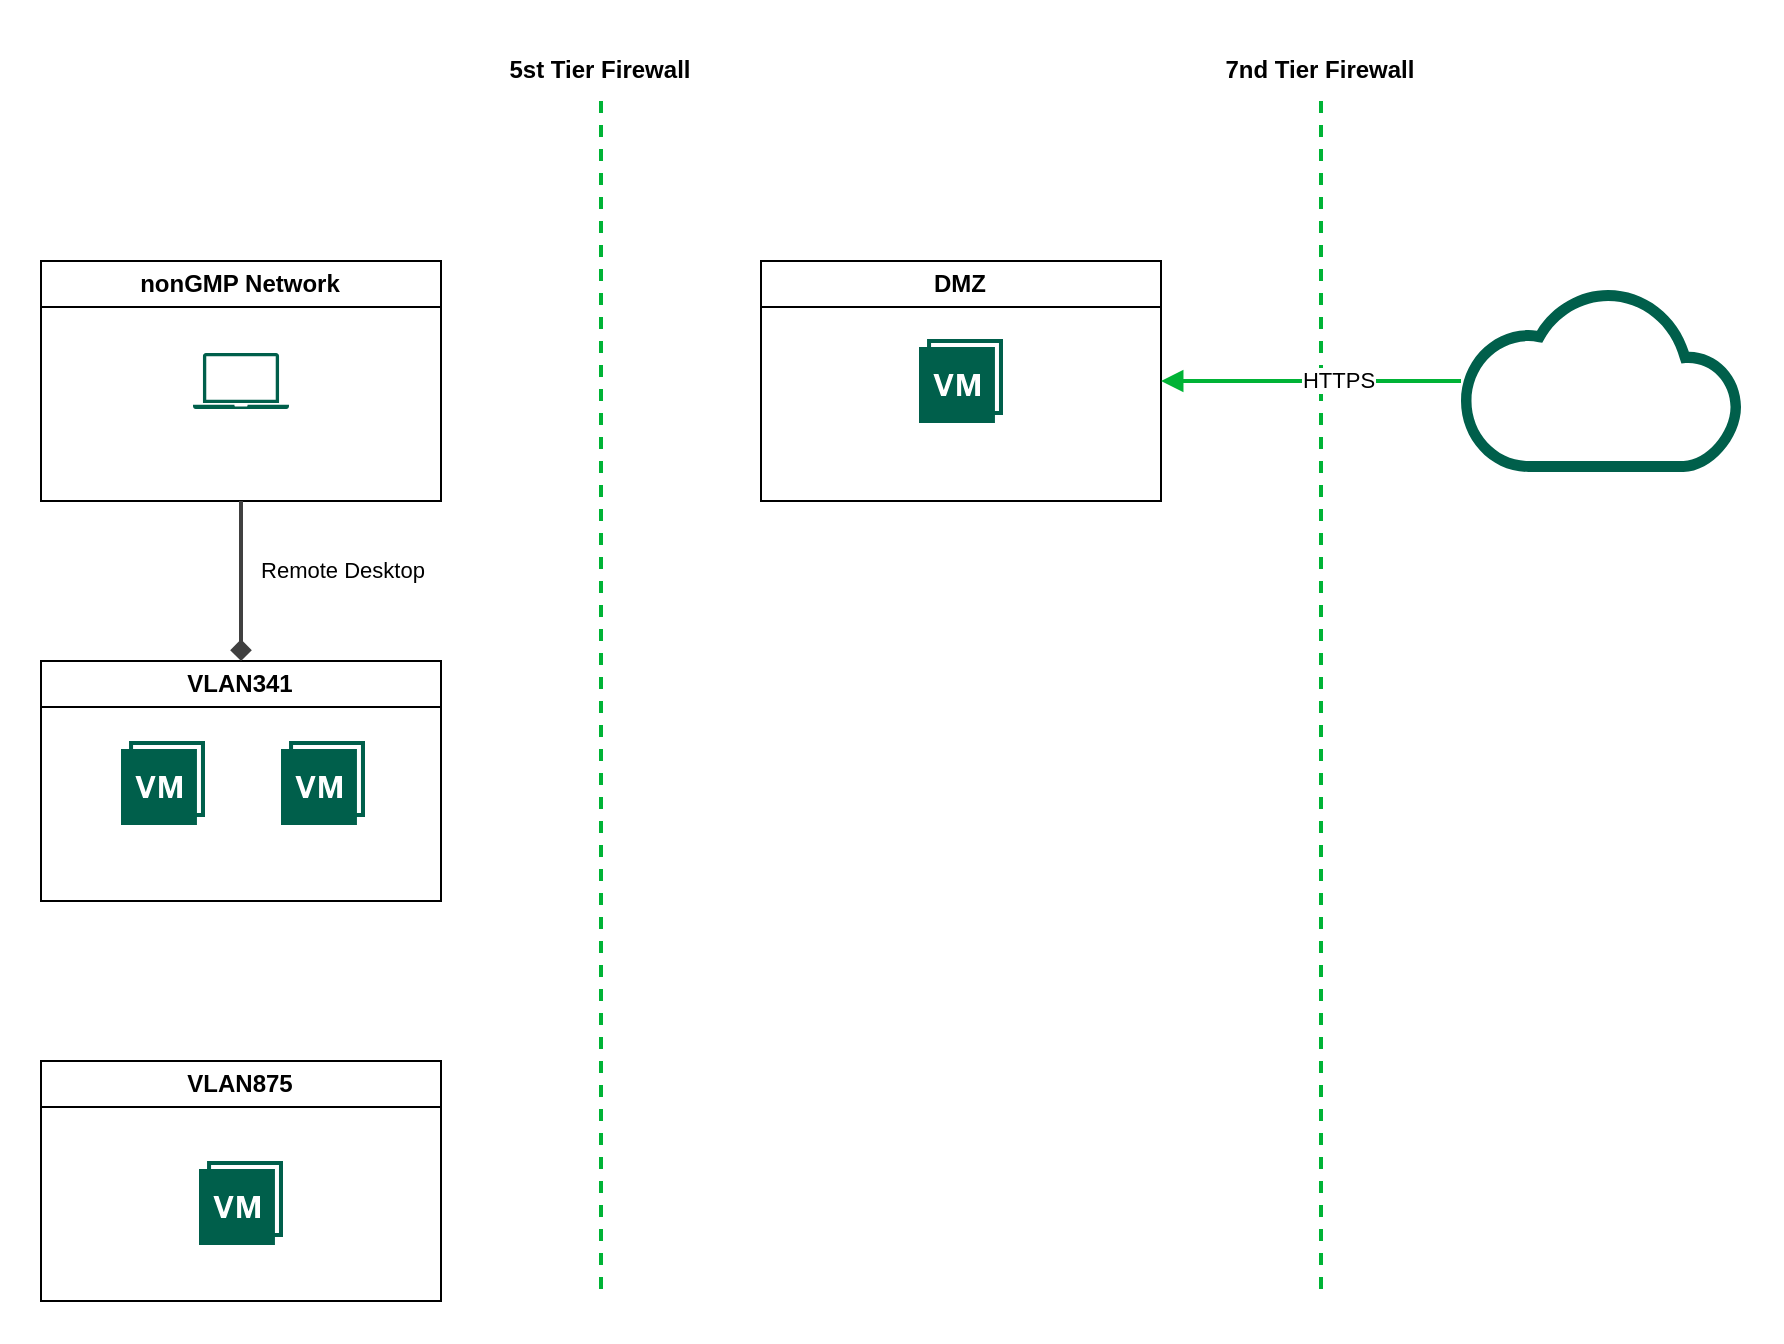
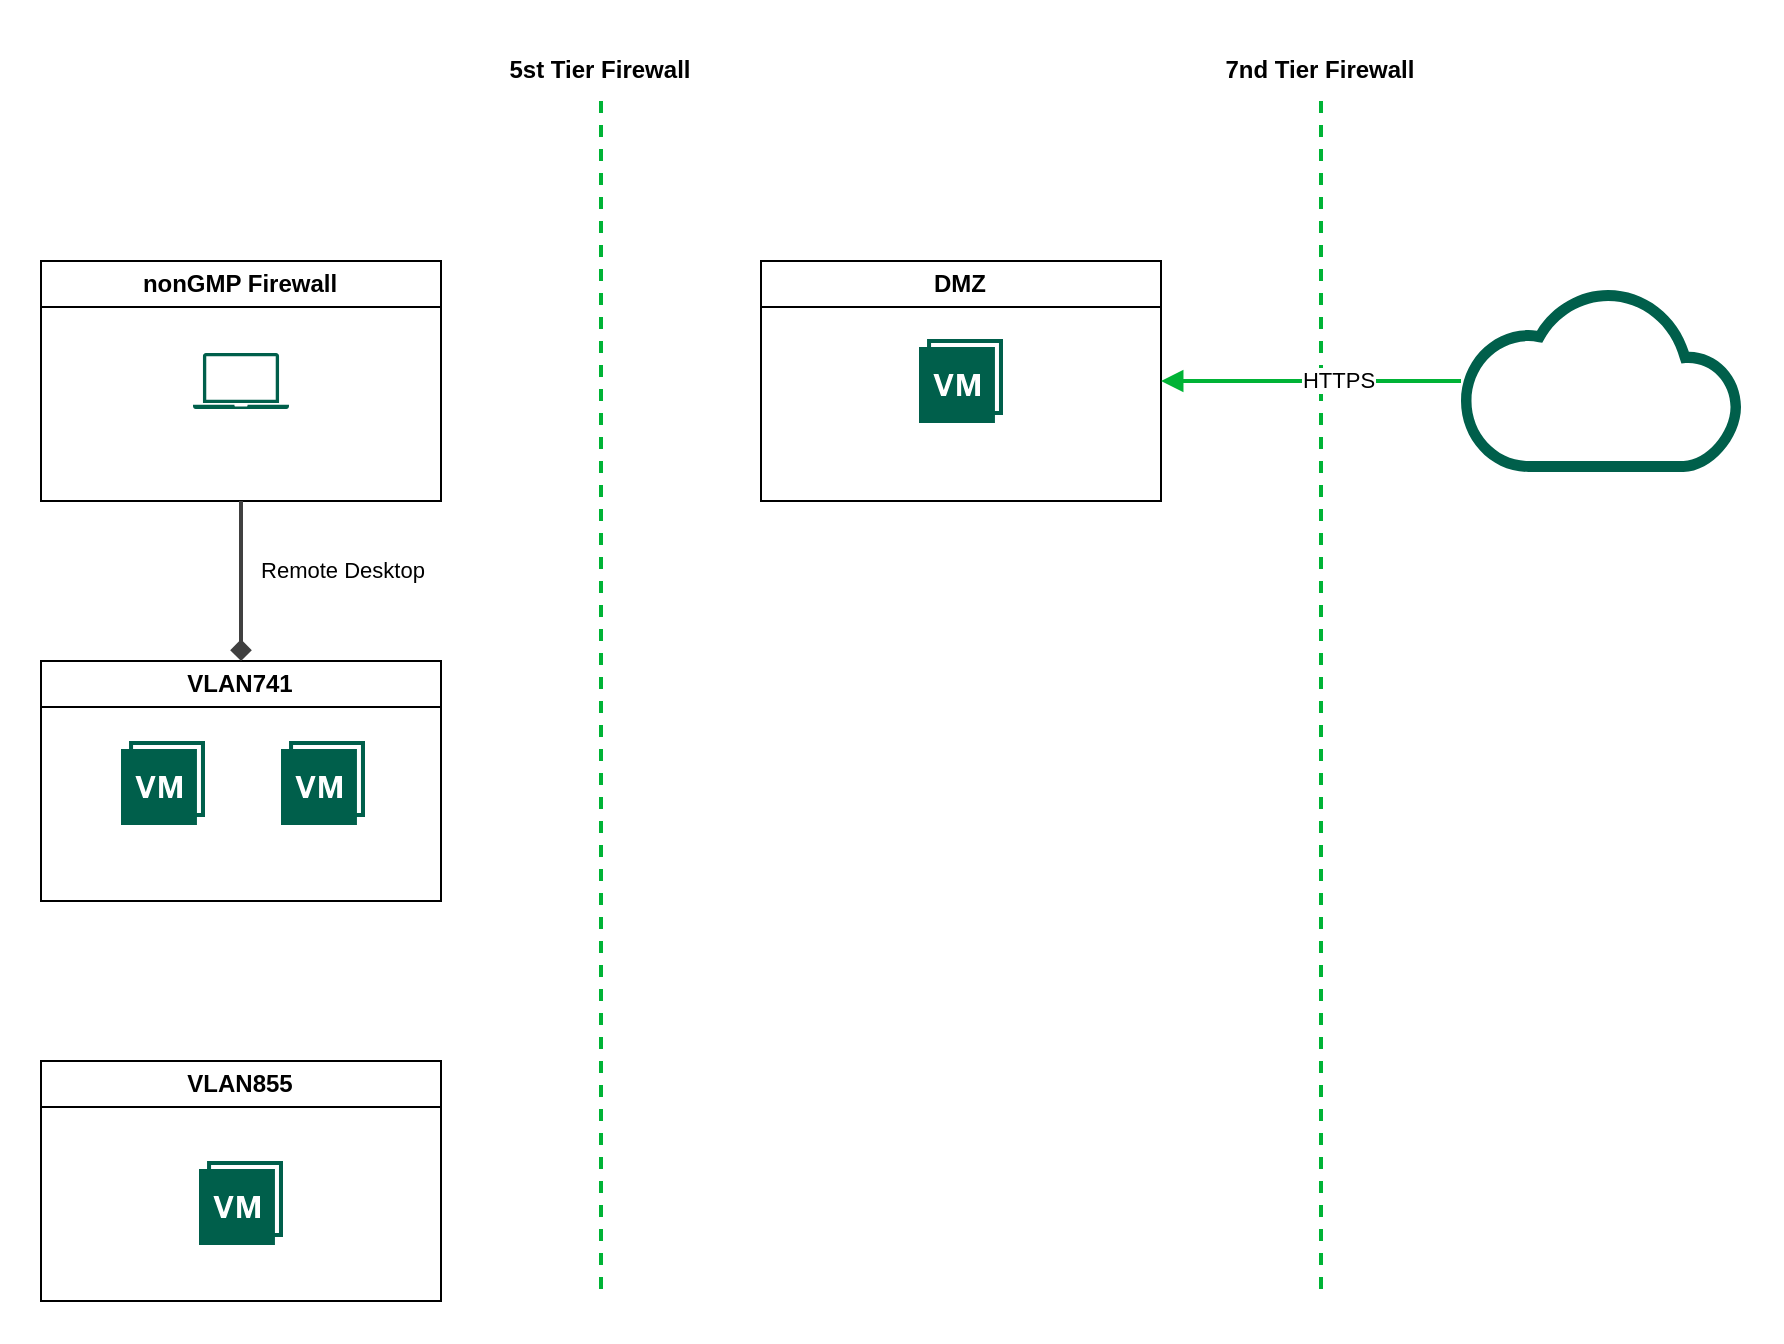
(241, 285) -> (241, 285)
(241, 685) -> (241, 685)
(241, 1085) -> (241, 1085)
